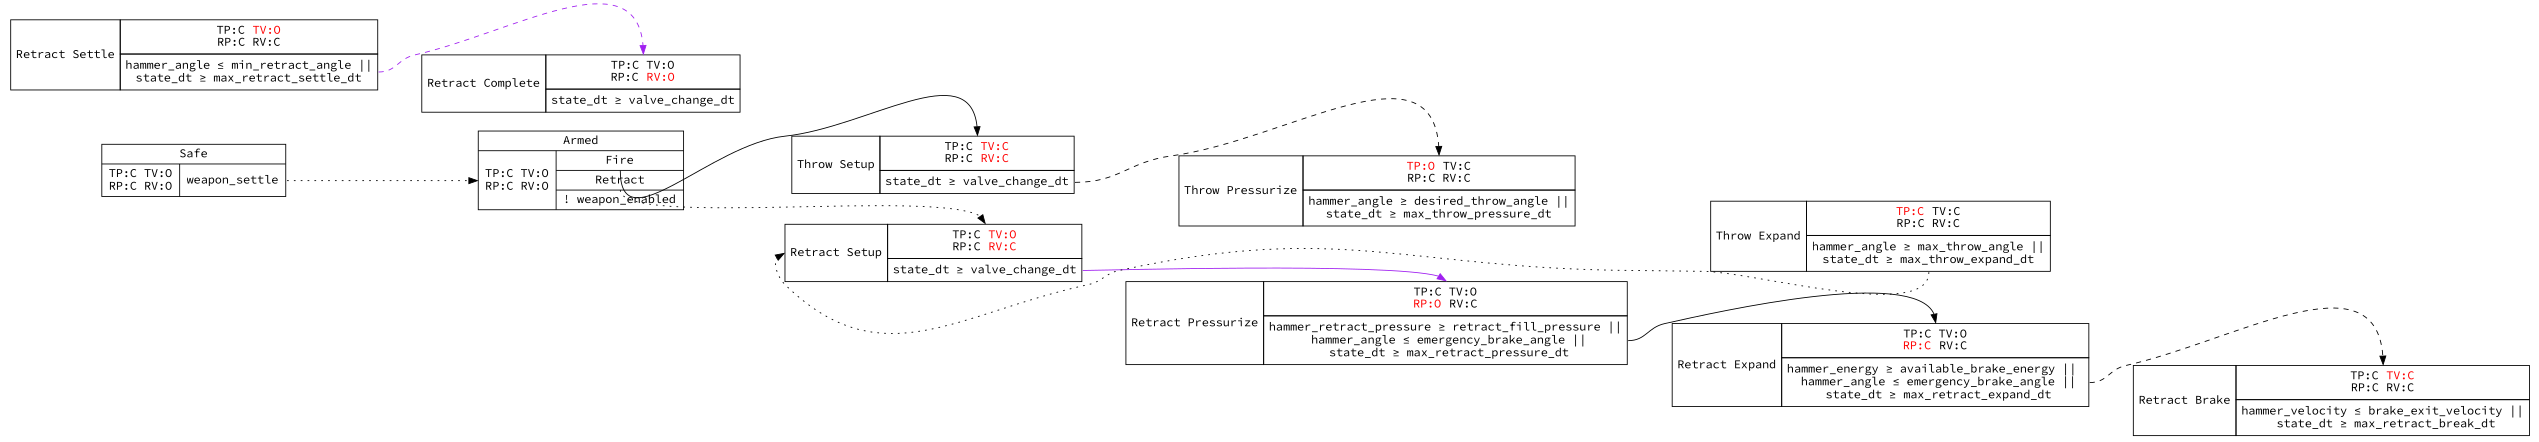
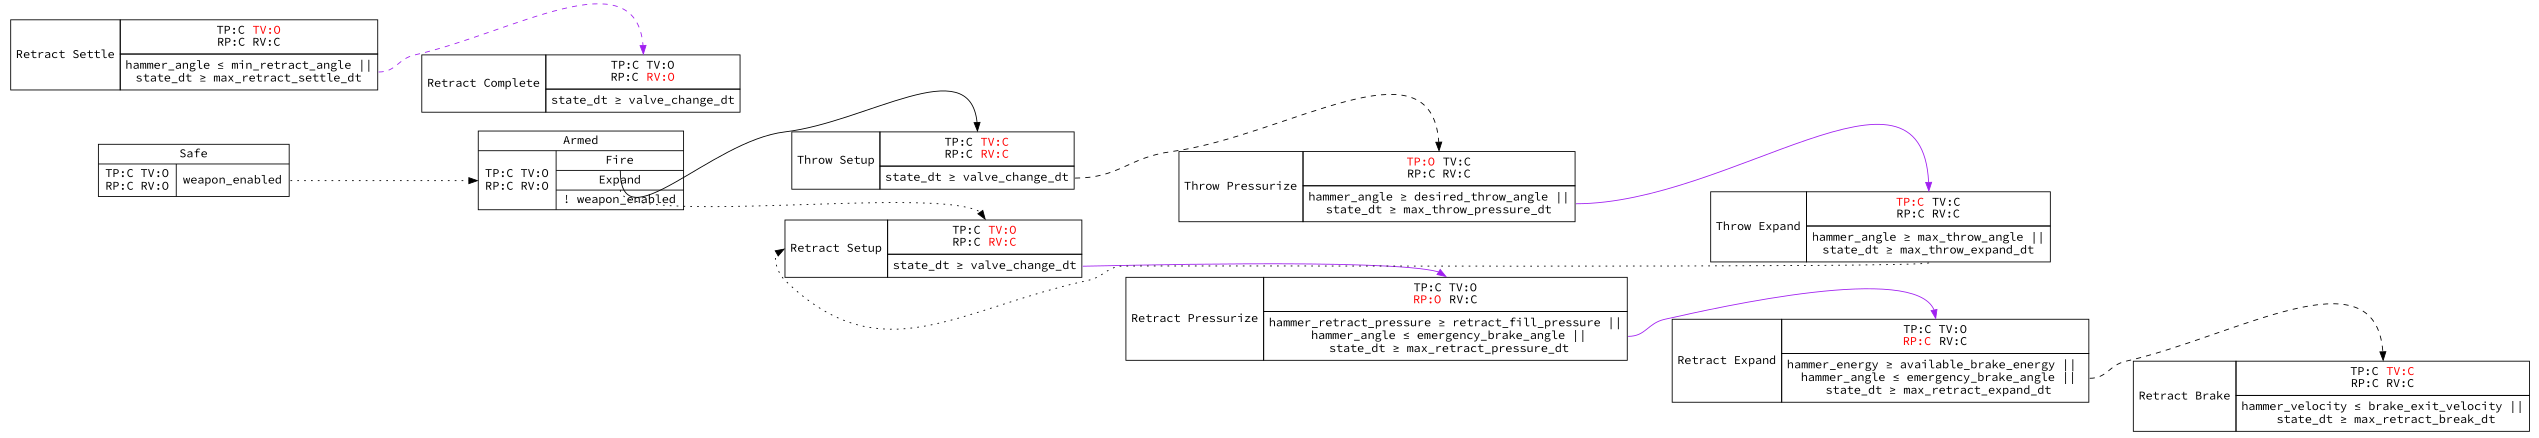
none -> (1768, 154)
(233, 180) -> (233, 180)
(620, 180) -> (620, 180)
(1781, 301) -> (1781, 297)
